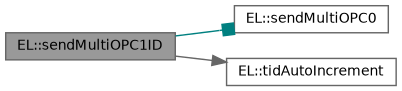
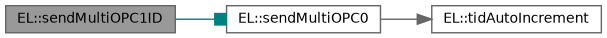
(194, 58) -> (399, 19)
